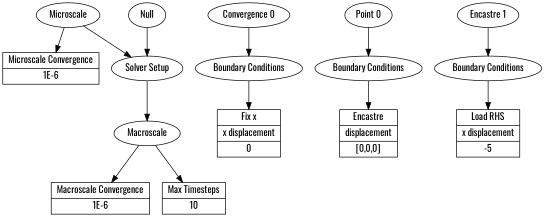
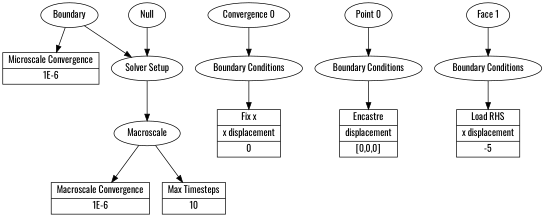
(68, 15) -> (69, 15)
(488, 15) -> (488, 15)
